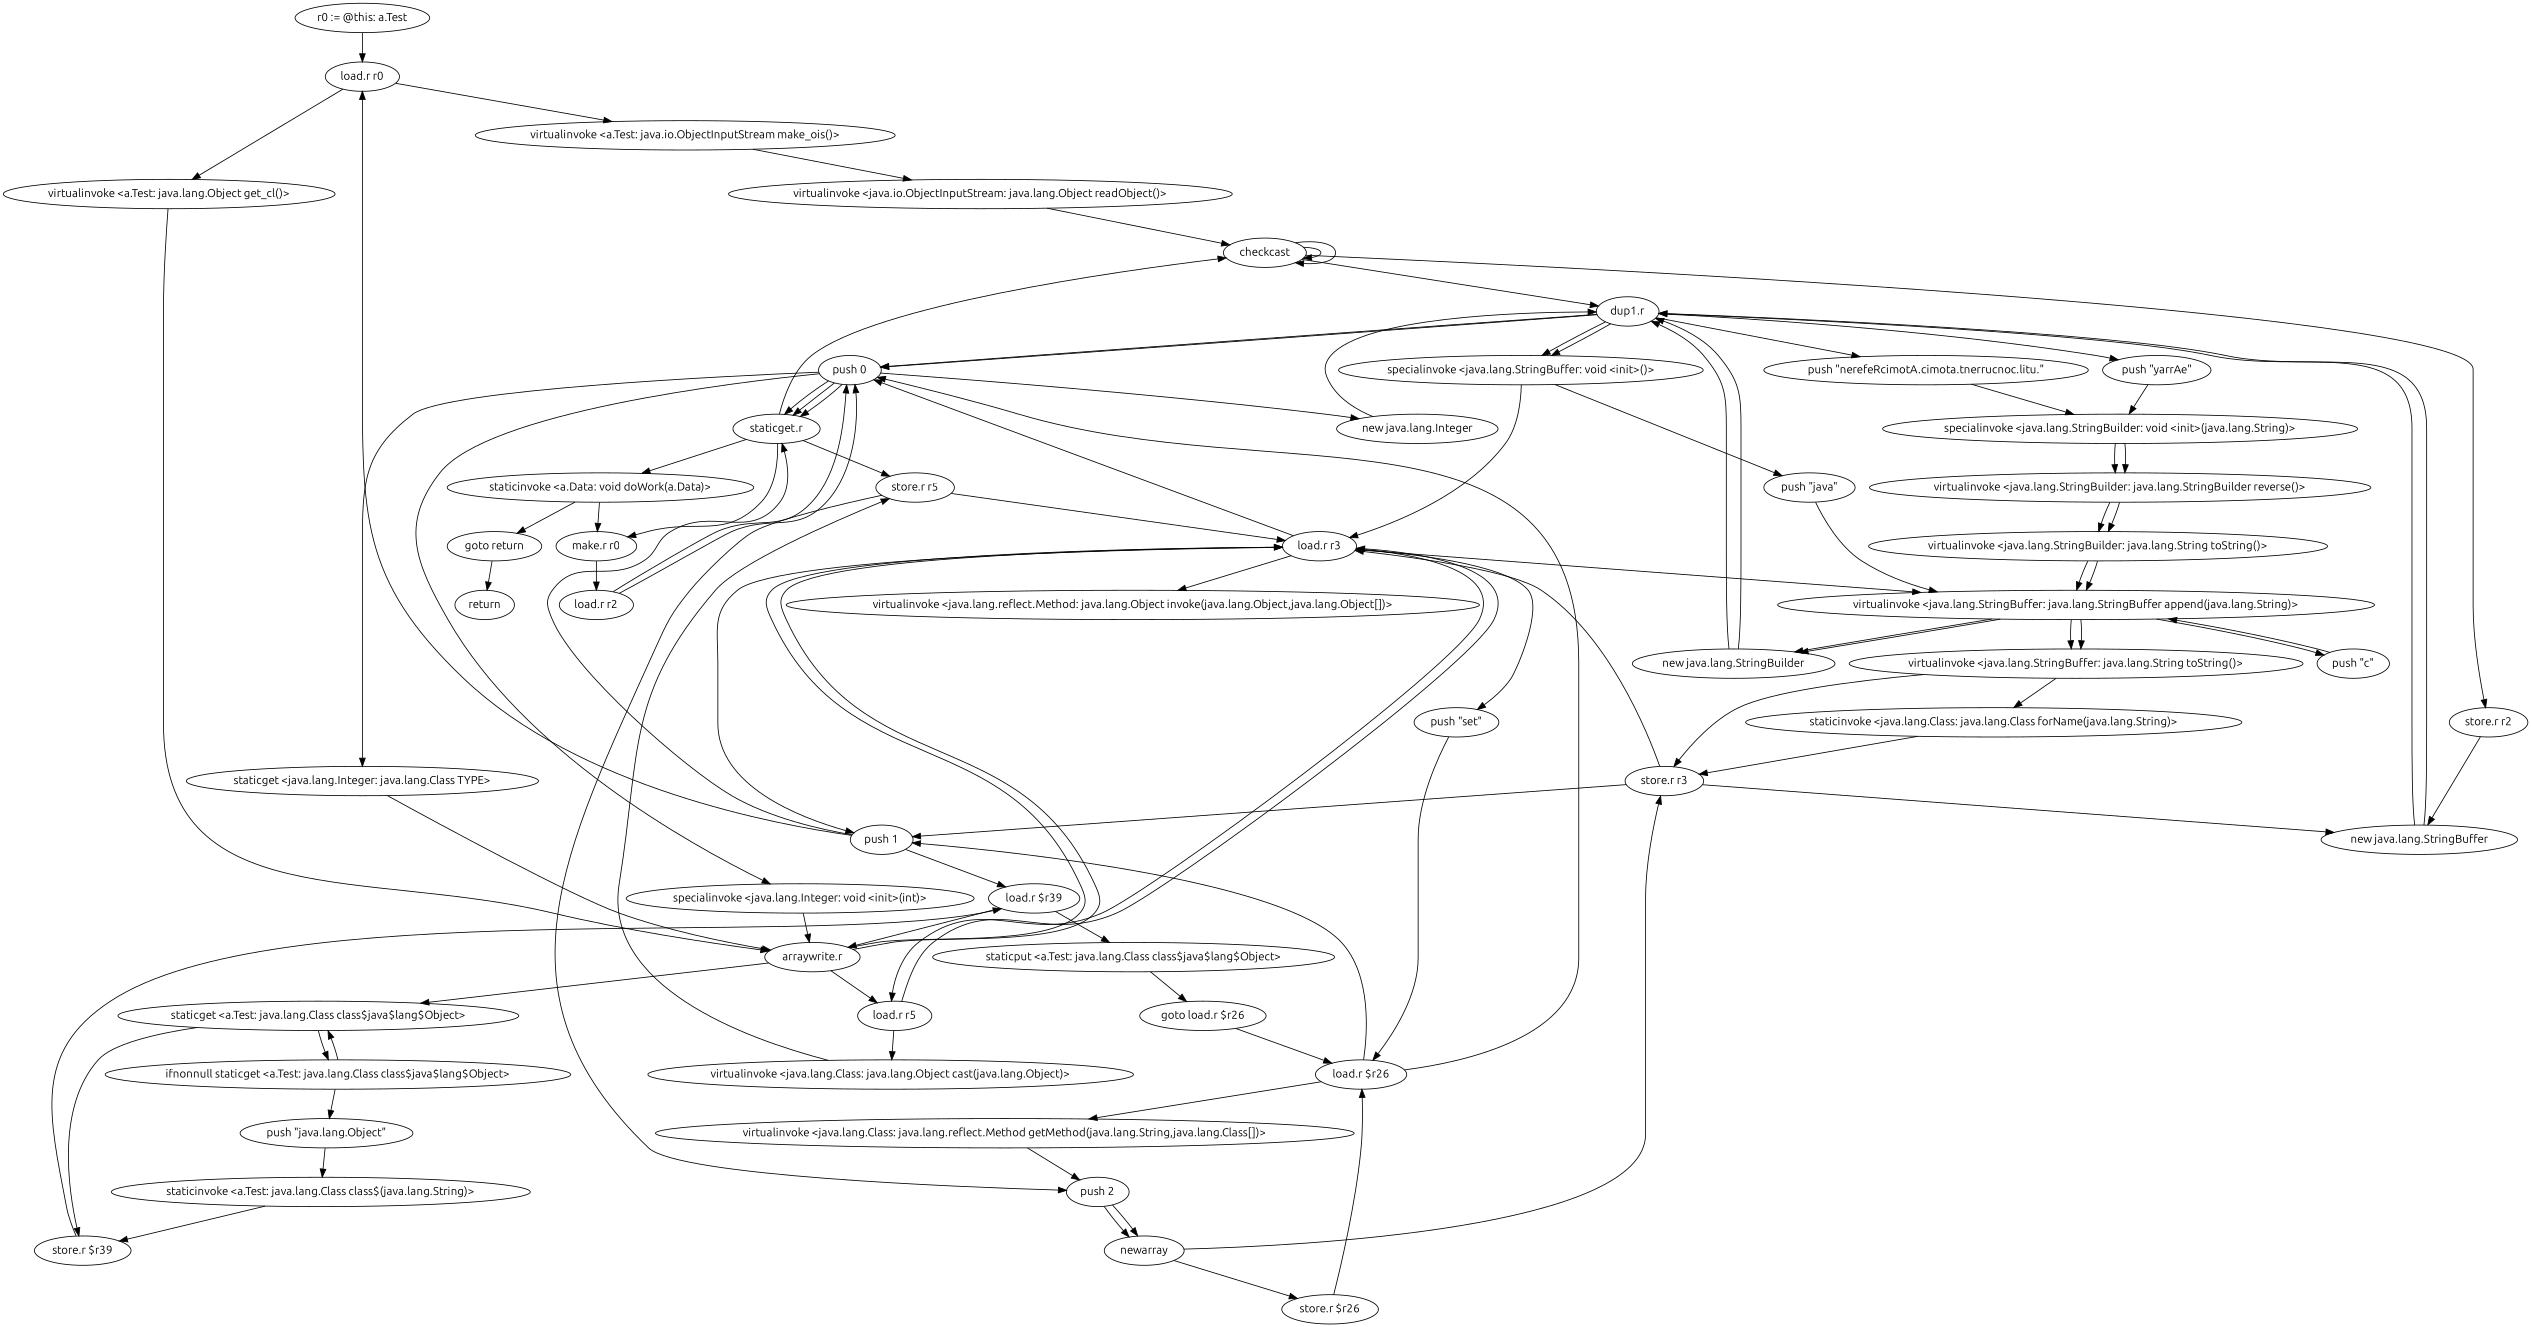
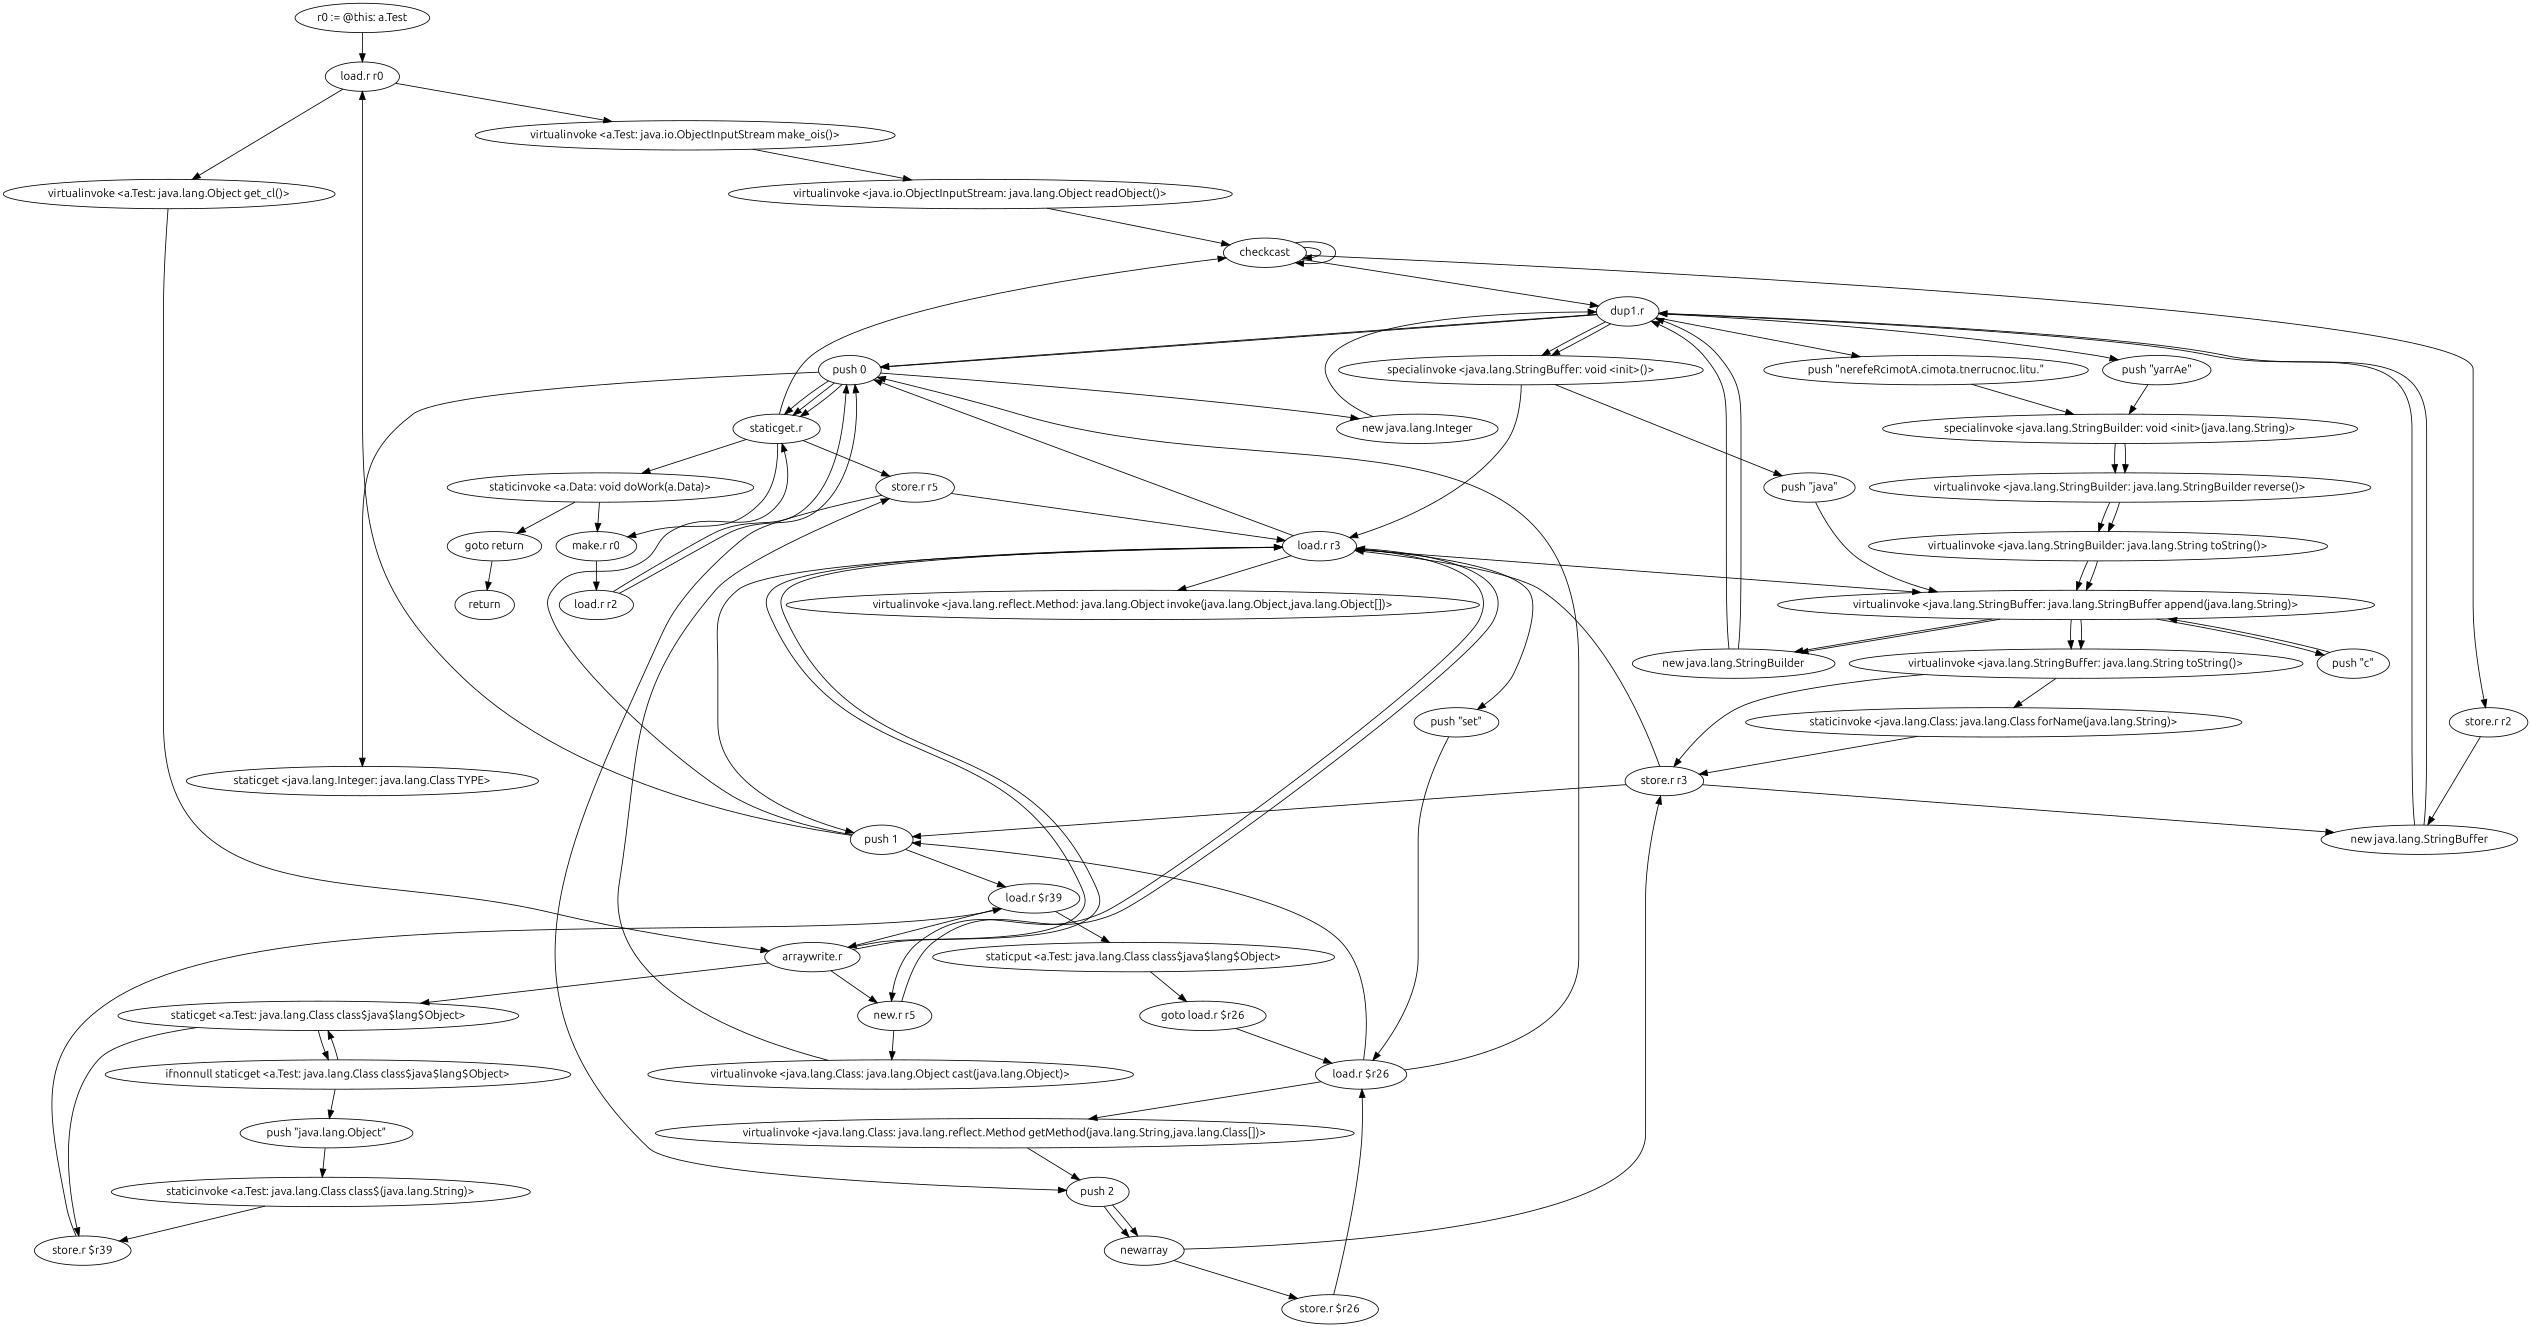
(559, 886) -> none
(800, 898) -> none
(895, 1016) -> (895, 1016)
